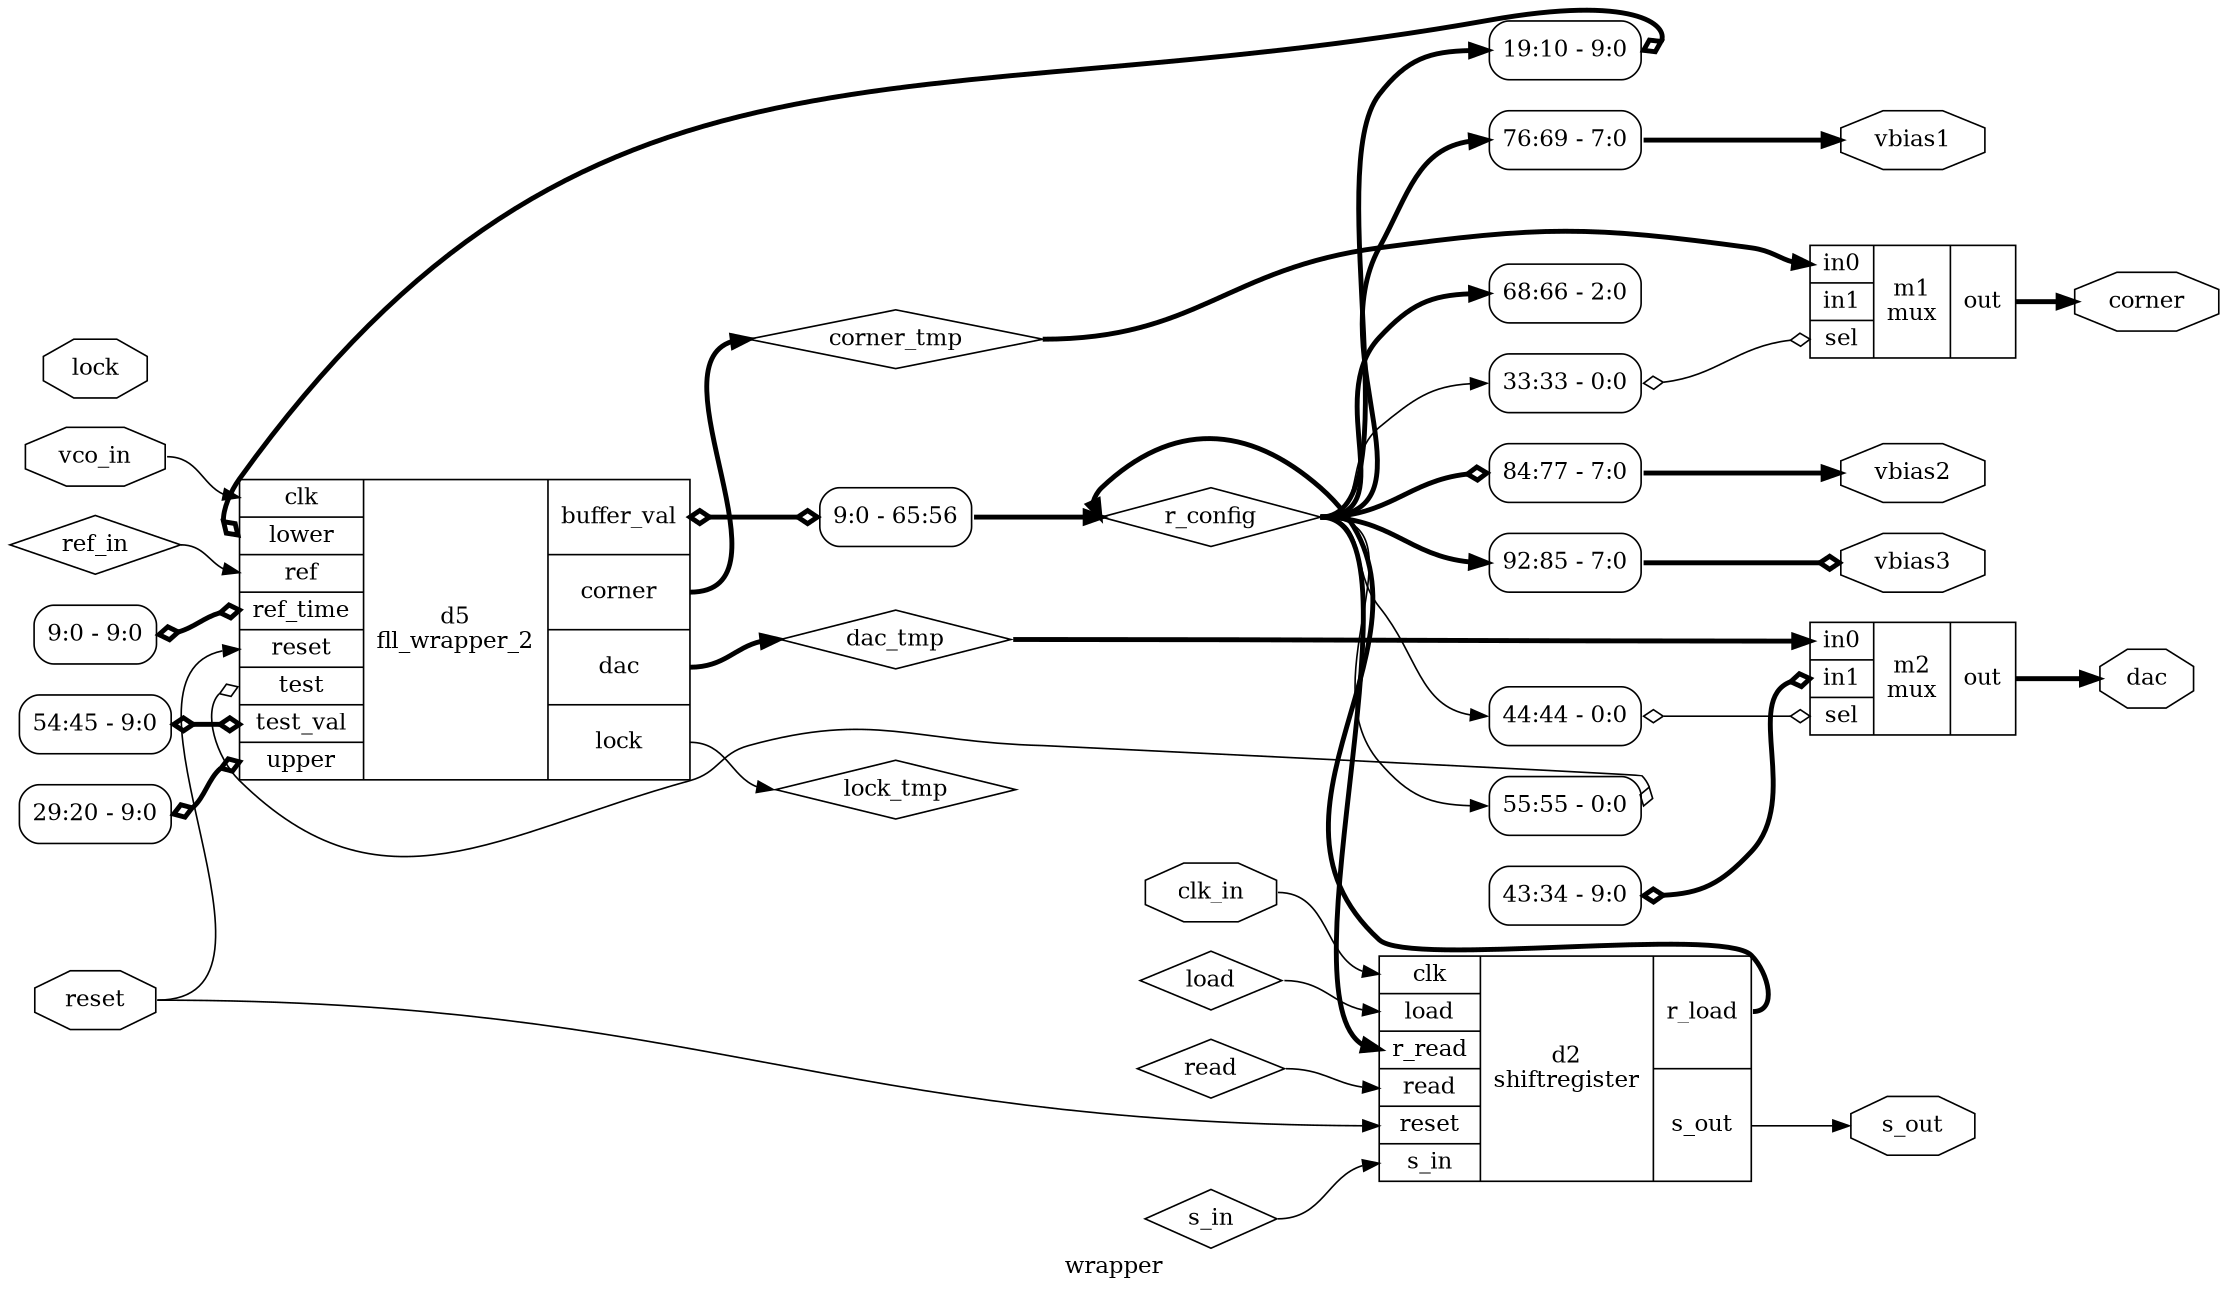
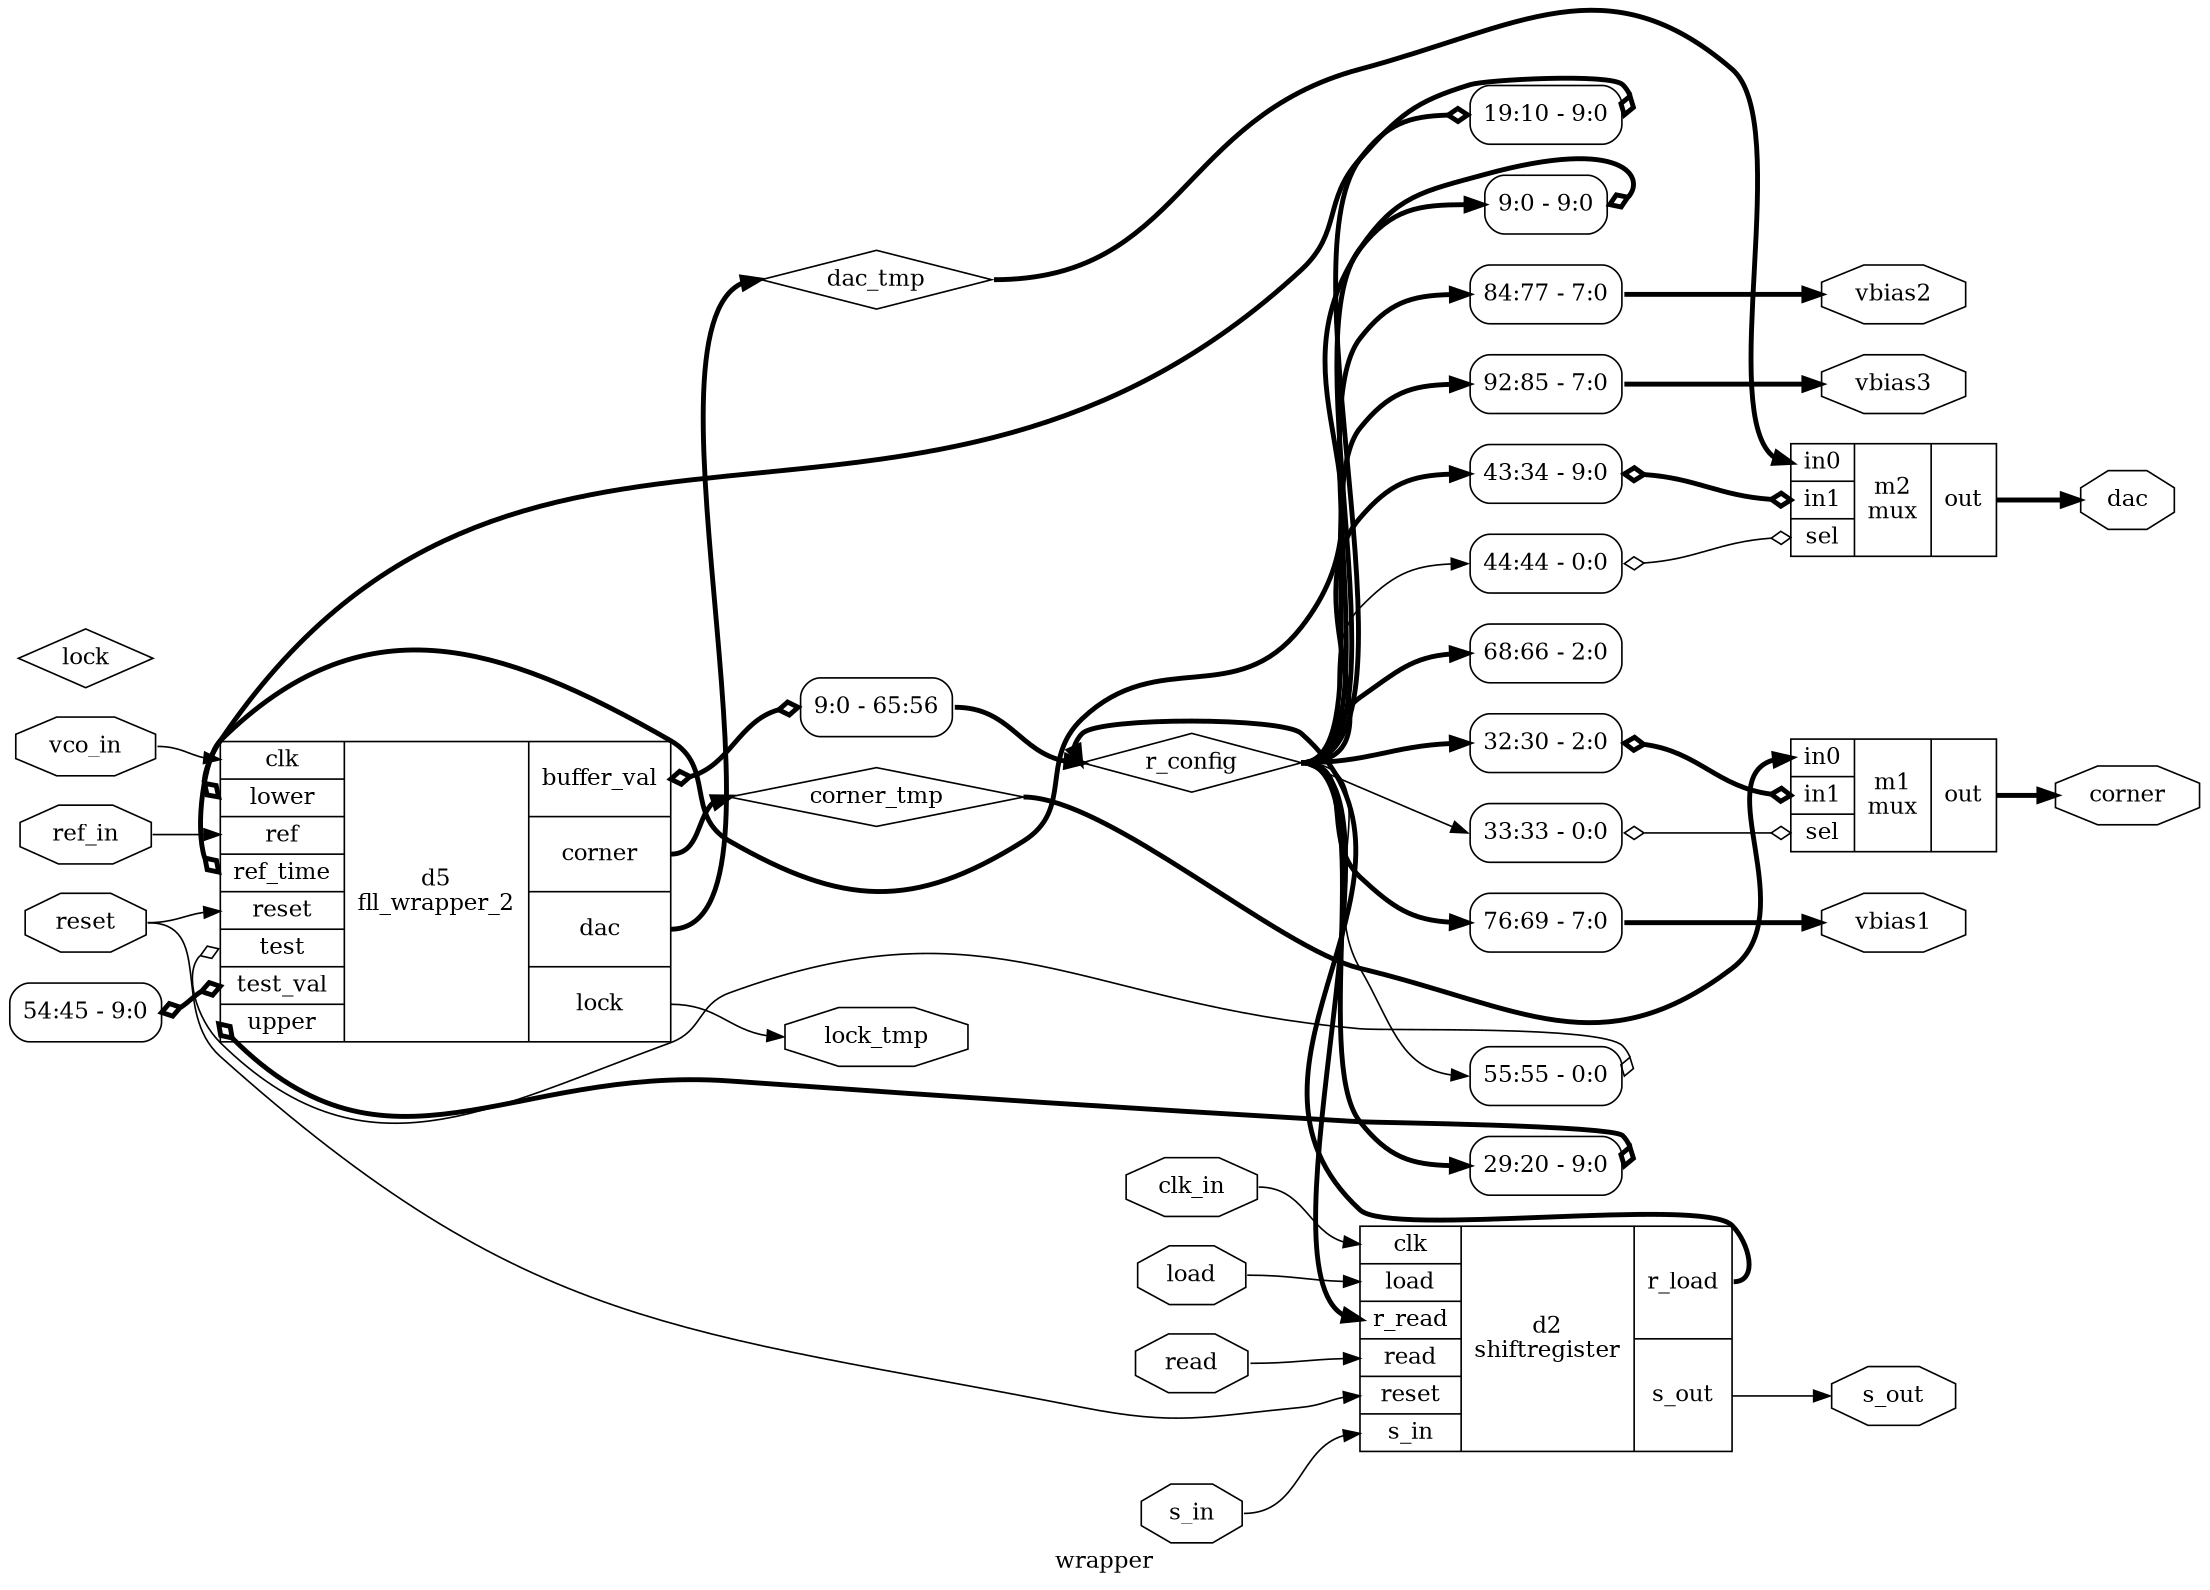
(1360, 233) -> (1338, 255)
(95, 369) -> (86, 658)
none -> (1341, 455)
(1395, 499) -> (1341, 506)
none -> (1366, 512)
(95, 545) -> (86, 835)
(1732, 563) -> (1714, 384)
none -> (1546, 743)
(896, 790) -> (876, 1037)
(1211, 981) -> (1192, 1275)
none -> (1342, 1049)
(1211, 1069) -> (1192, 1363)
(1211, 1219) -> (1192, 1513)
